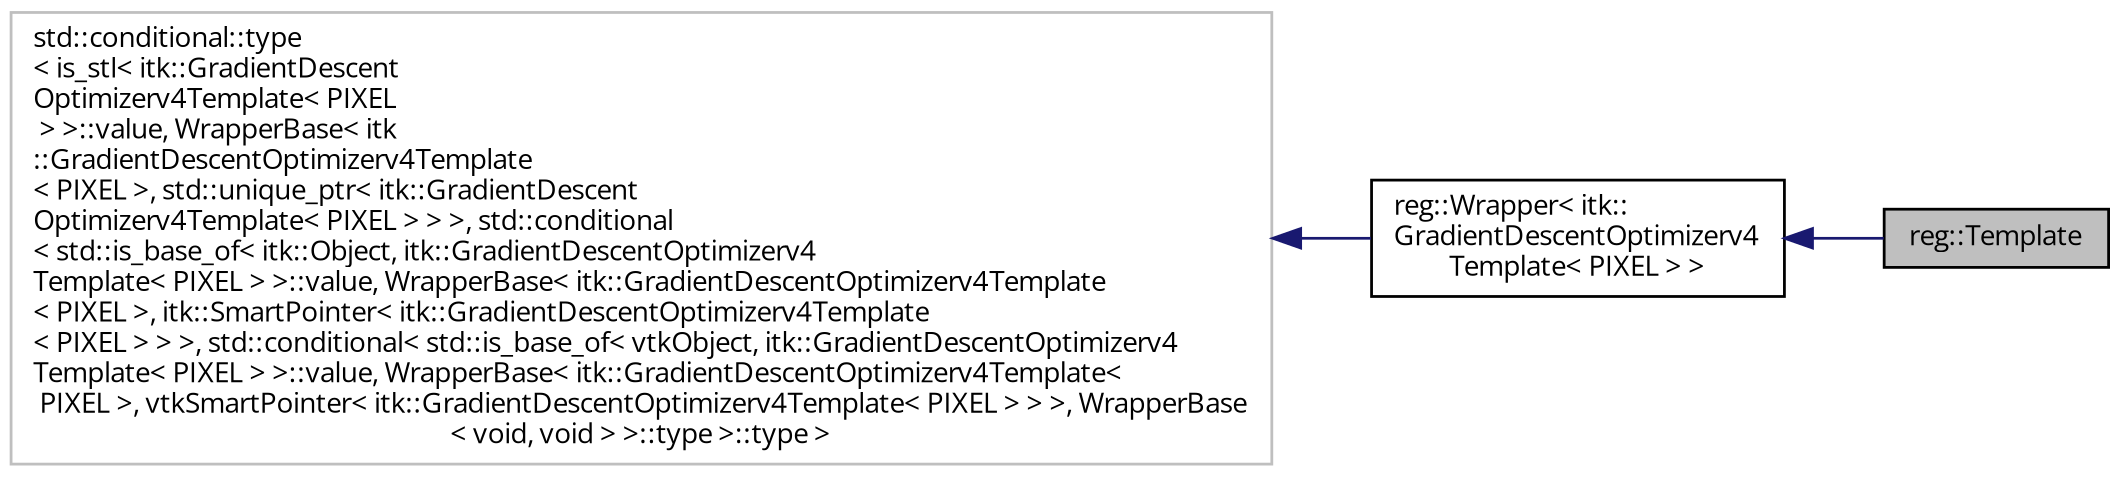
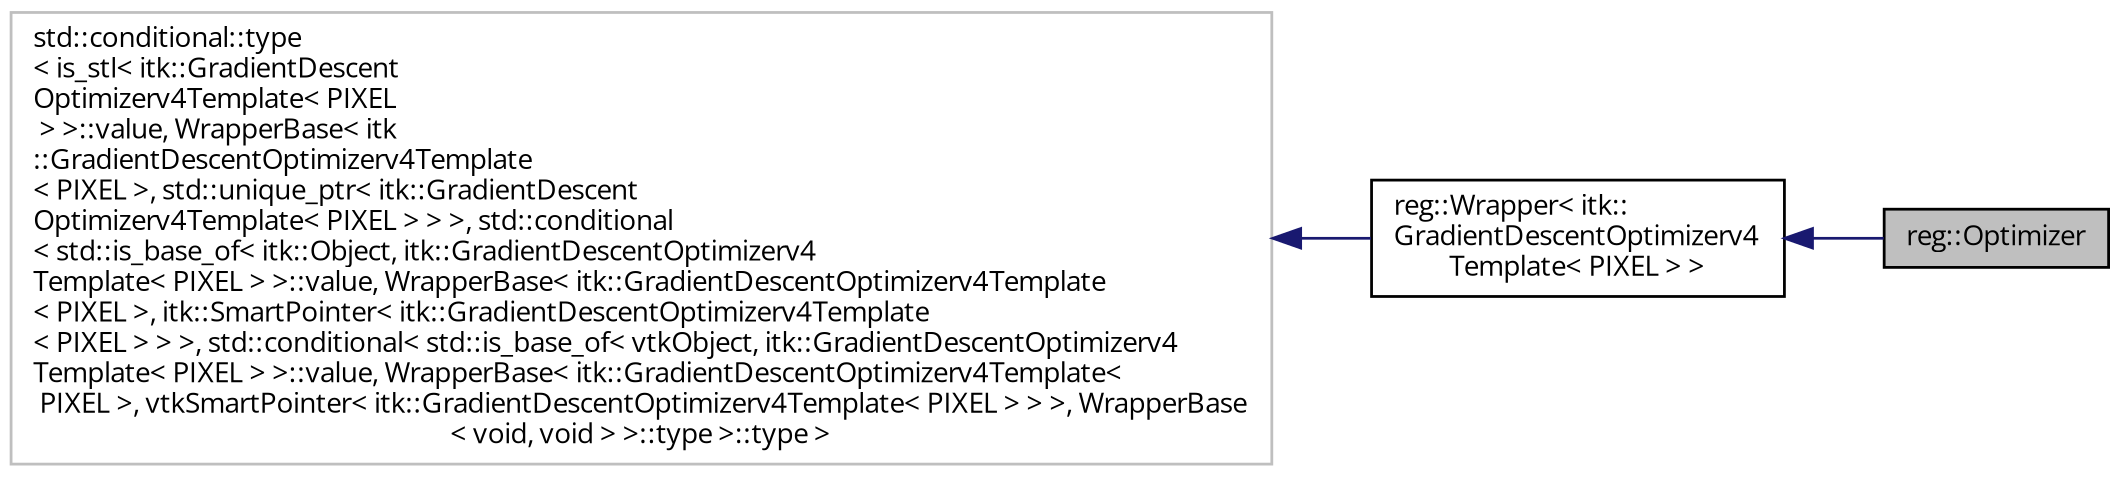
(1996, 238) -> (1996, 238)
